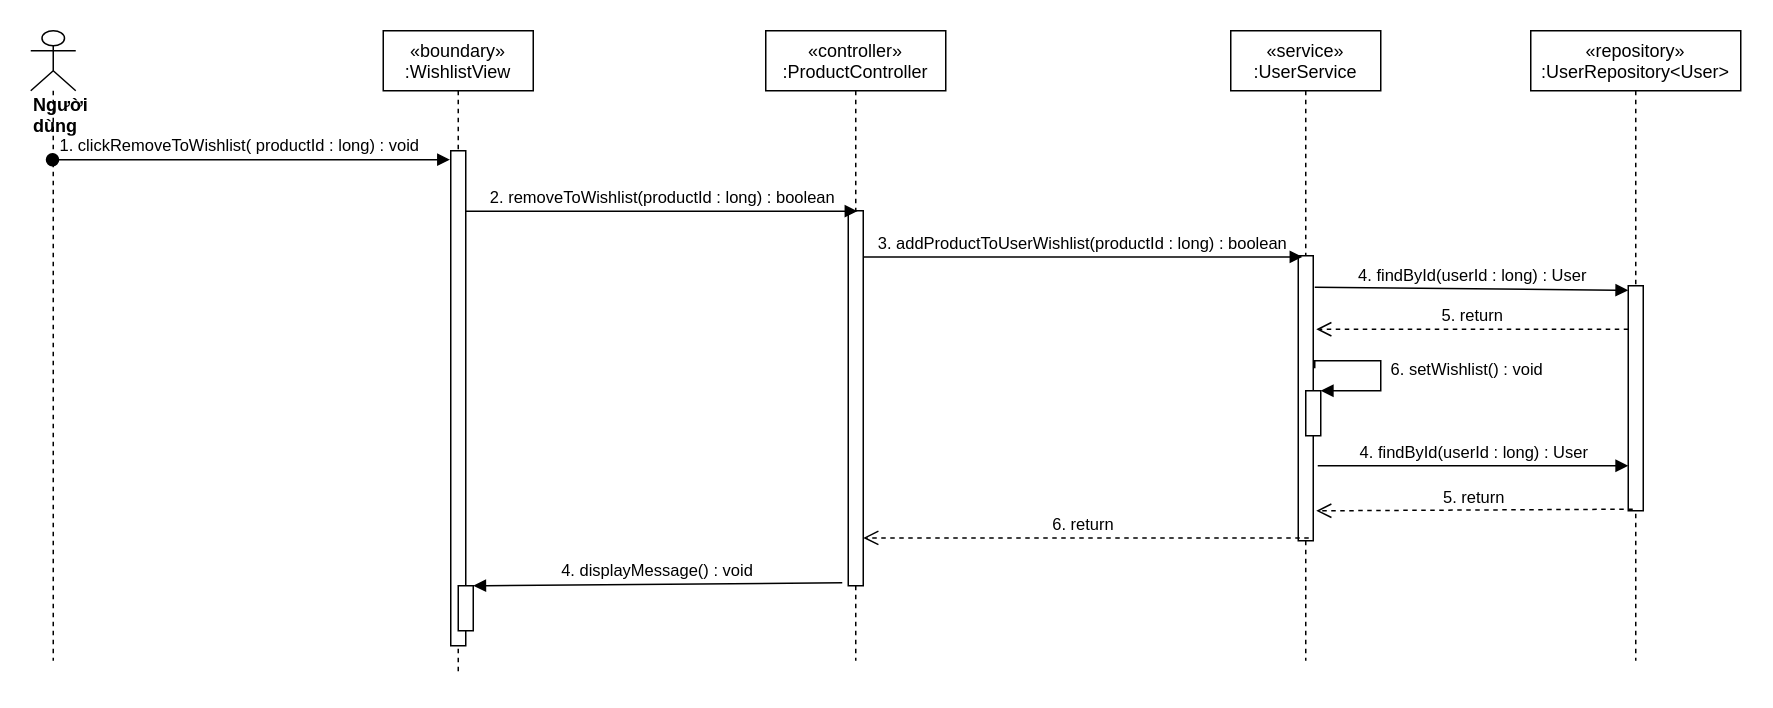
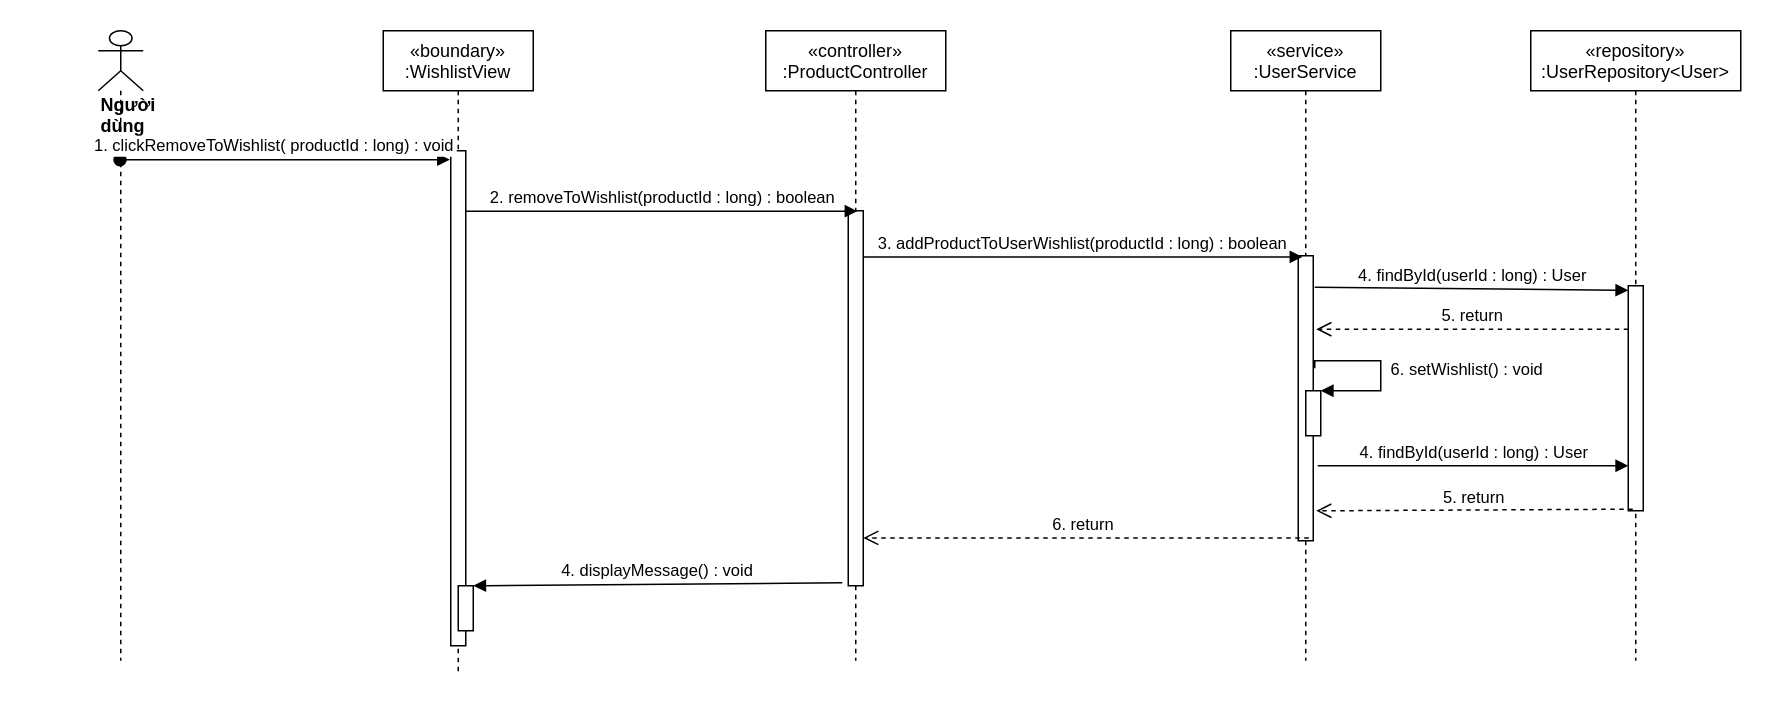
(53, 346) -> (121, 346)
